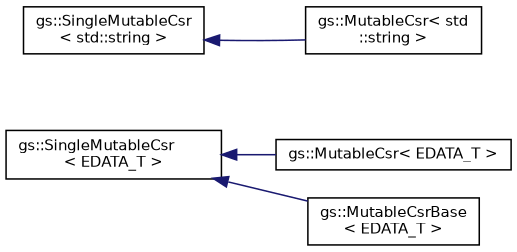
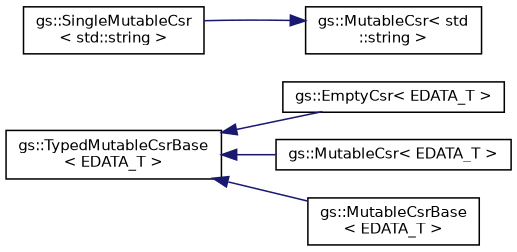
(263, 41) -> (247, 20)
none -> (394, 97)
(114, 155) -> (114, 155)
